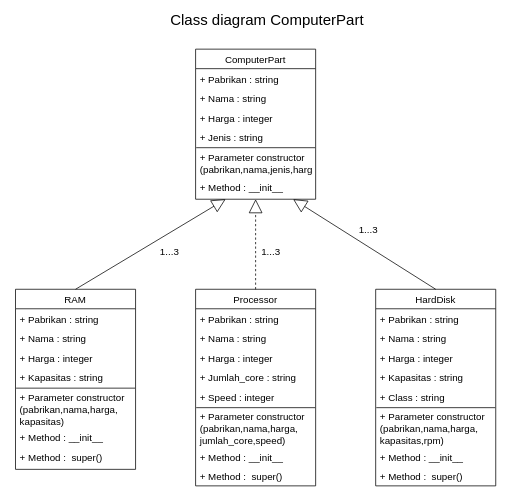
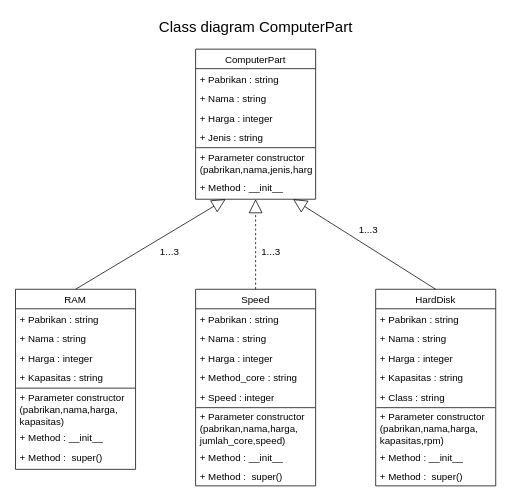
(267, 19) -> (255, 27)
(255, 300) -> (255, 300)
(252, 378) -> (253, 378)
